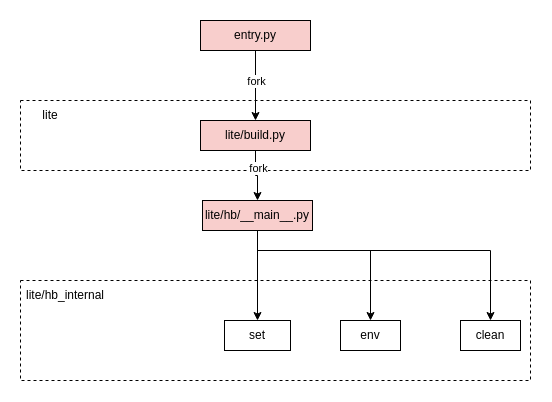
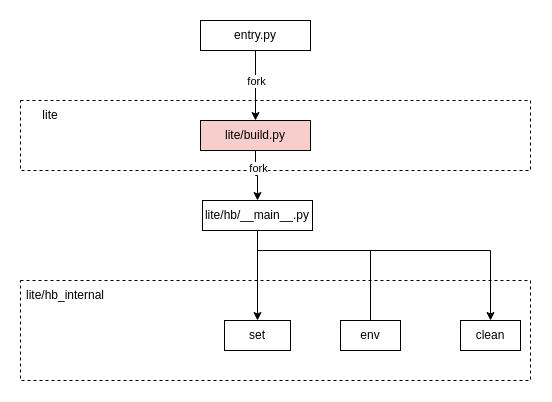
(256, 36) -> (256, 36)
(258, 216) -> (258, 216)
(371, 312) -> (371, 315)
